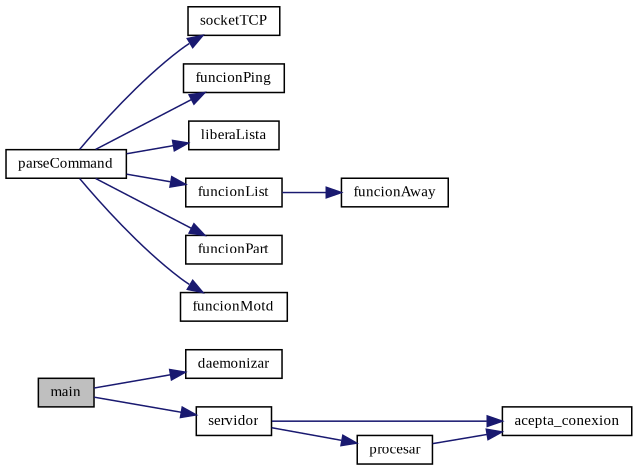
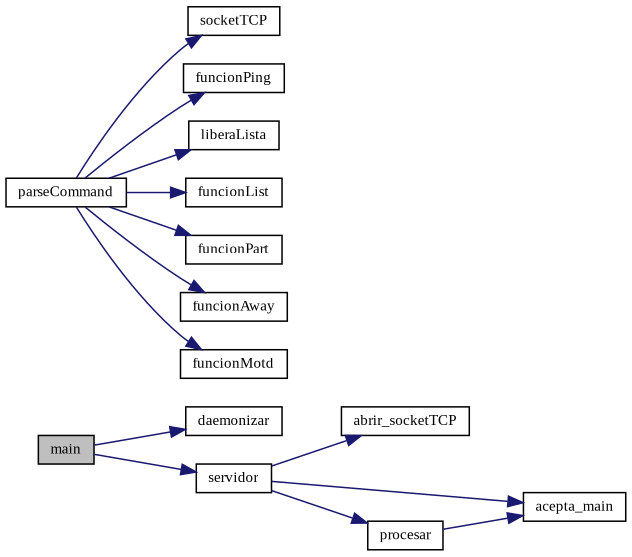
(304, 193) -> (137, 248)
none -> (405, 421)
(567, 421) -> (575, 507)
